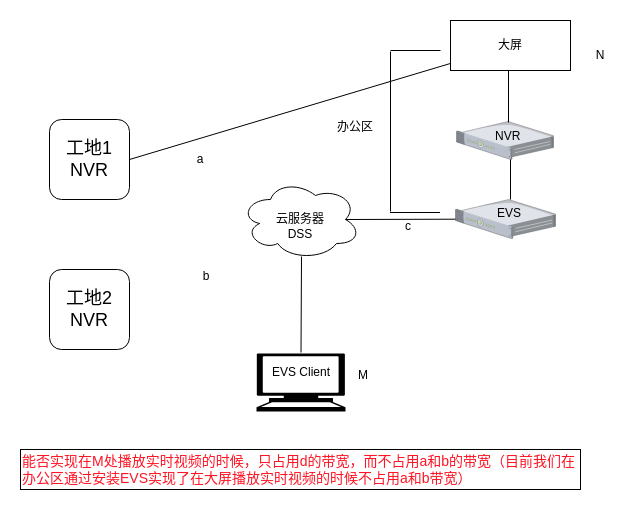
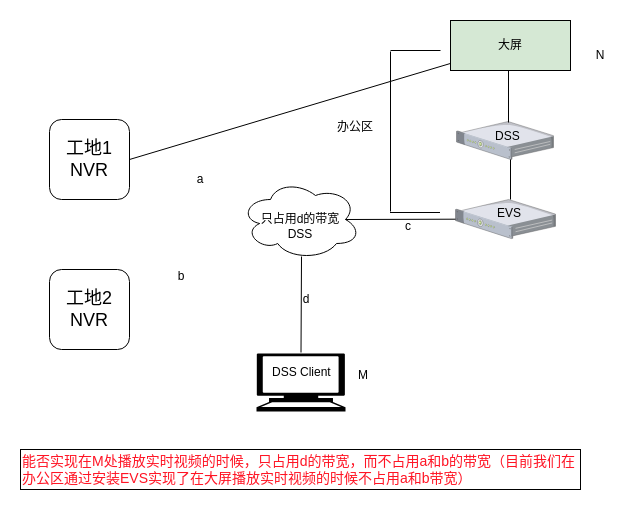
(511, 46) -> (511, 46)
(506, 137) -> (506, 137)
(201, 160) -> (201, 180)
(301, 220) -> (301, 220)
(207, 277) -> (182, 277)
none -> (307, 300)
(301, 373) -> (301, 373)
